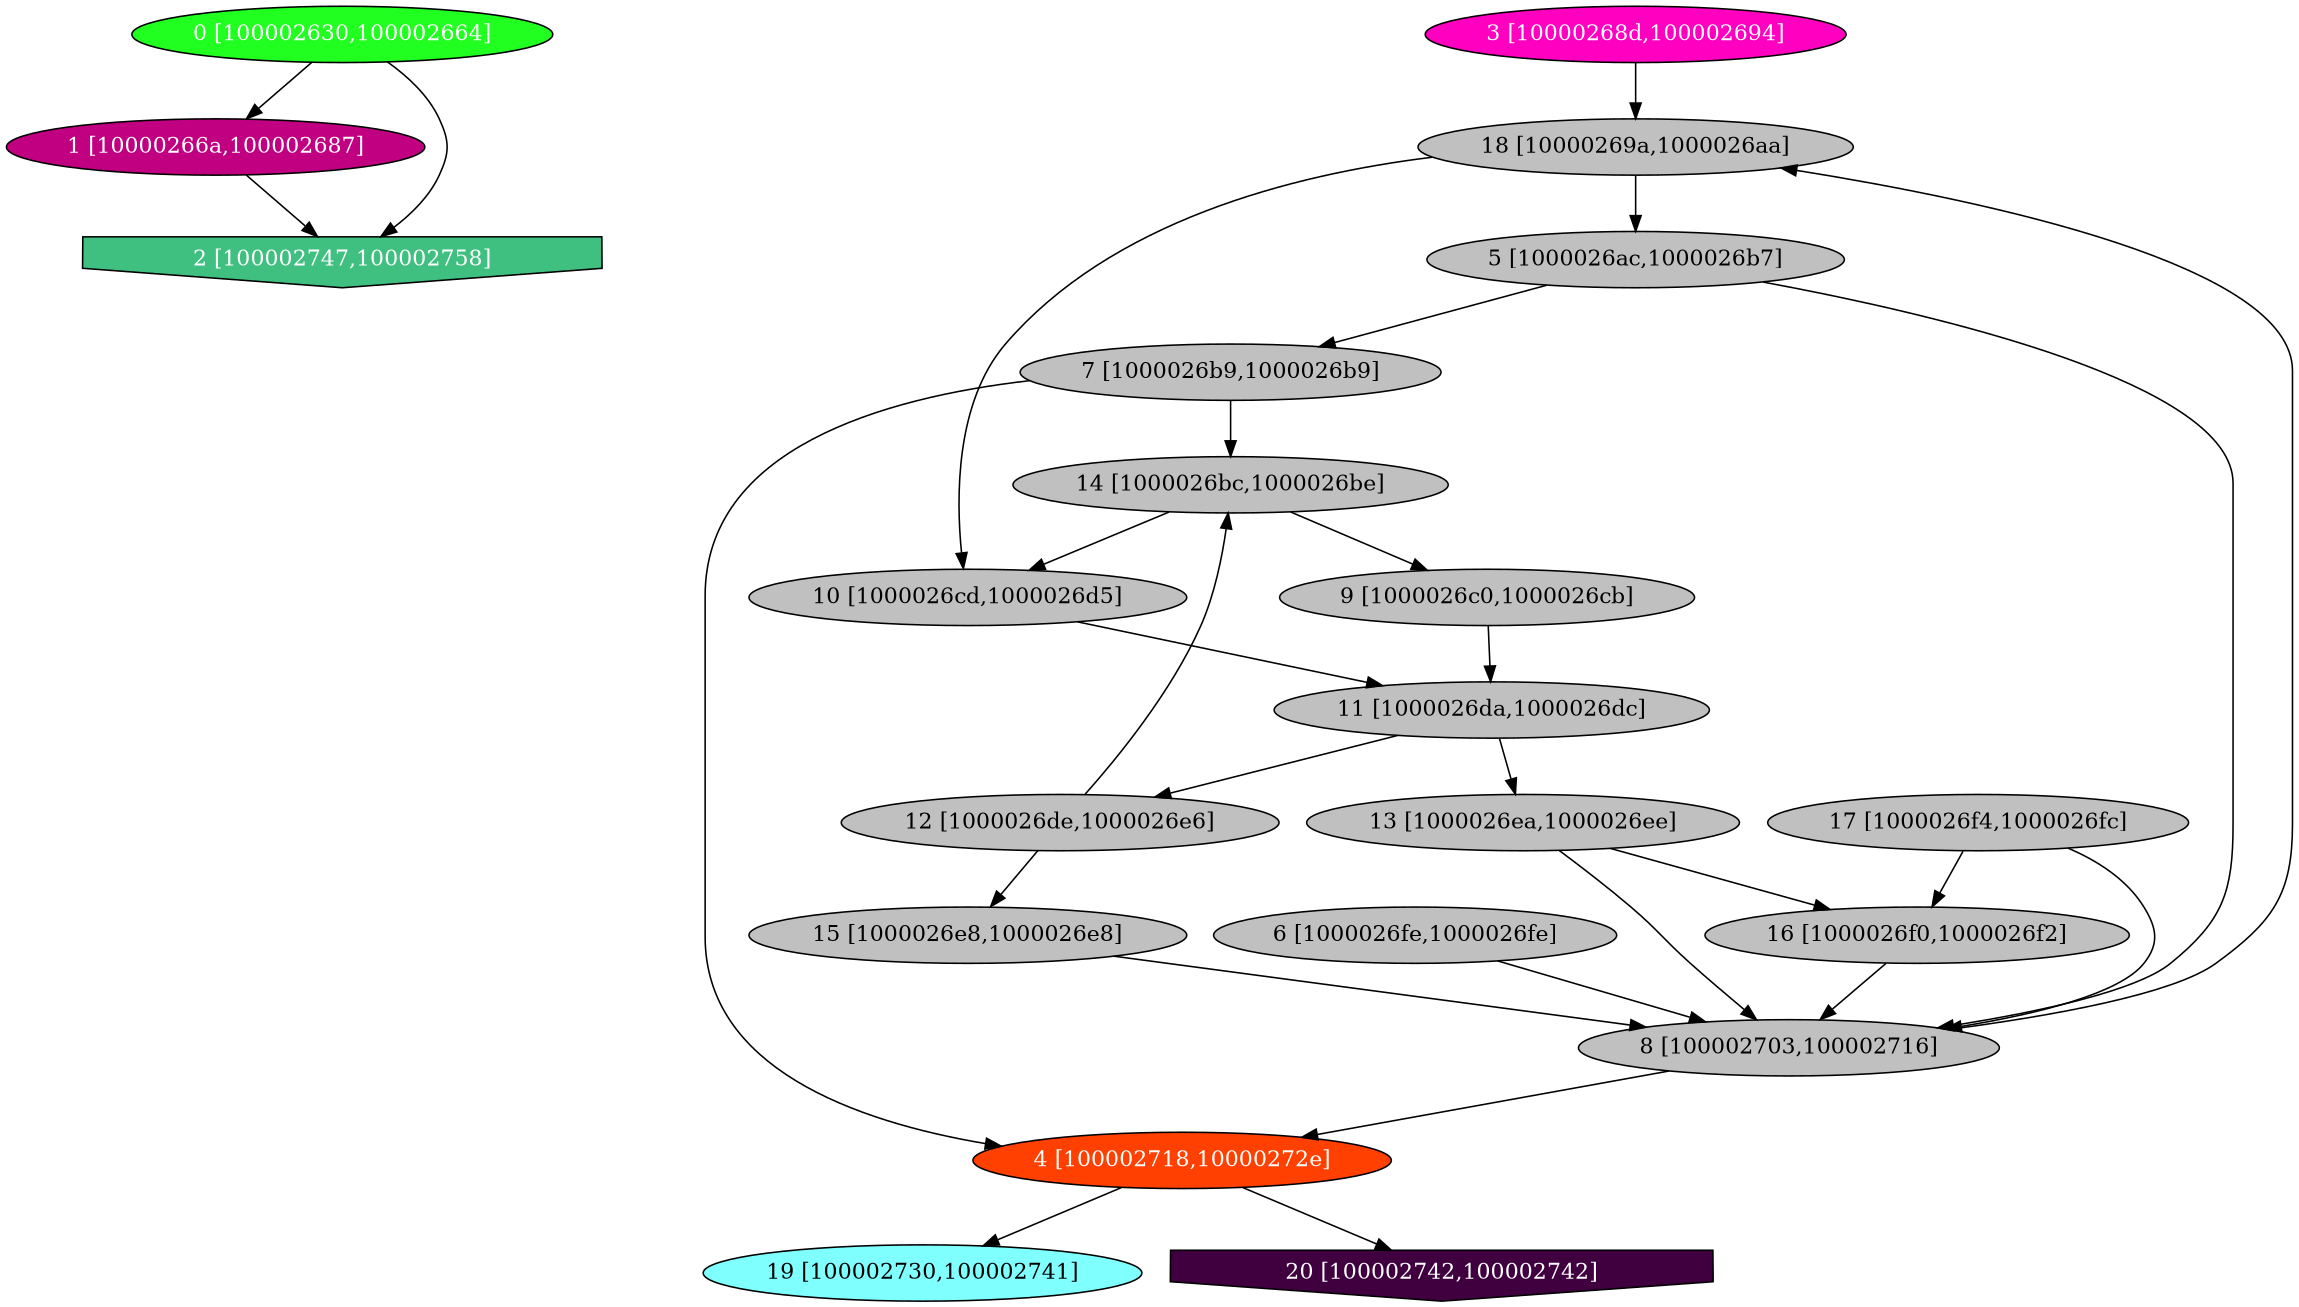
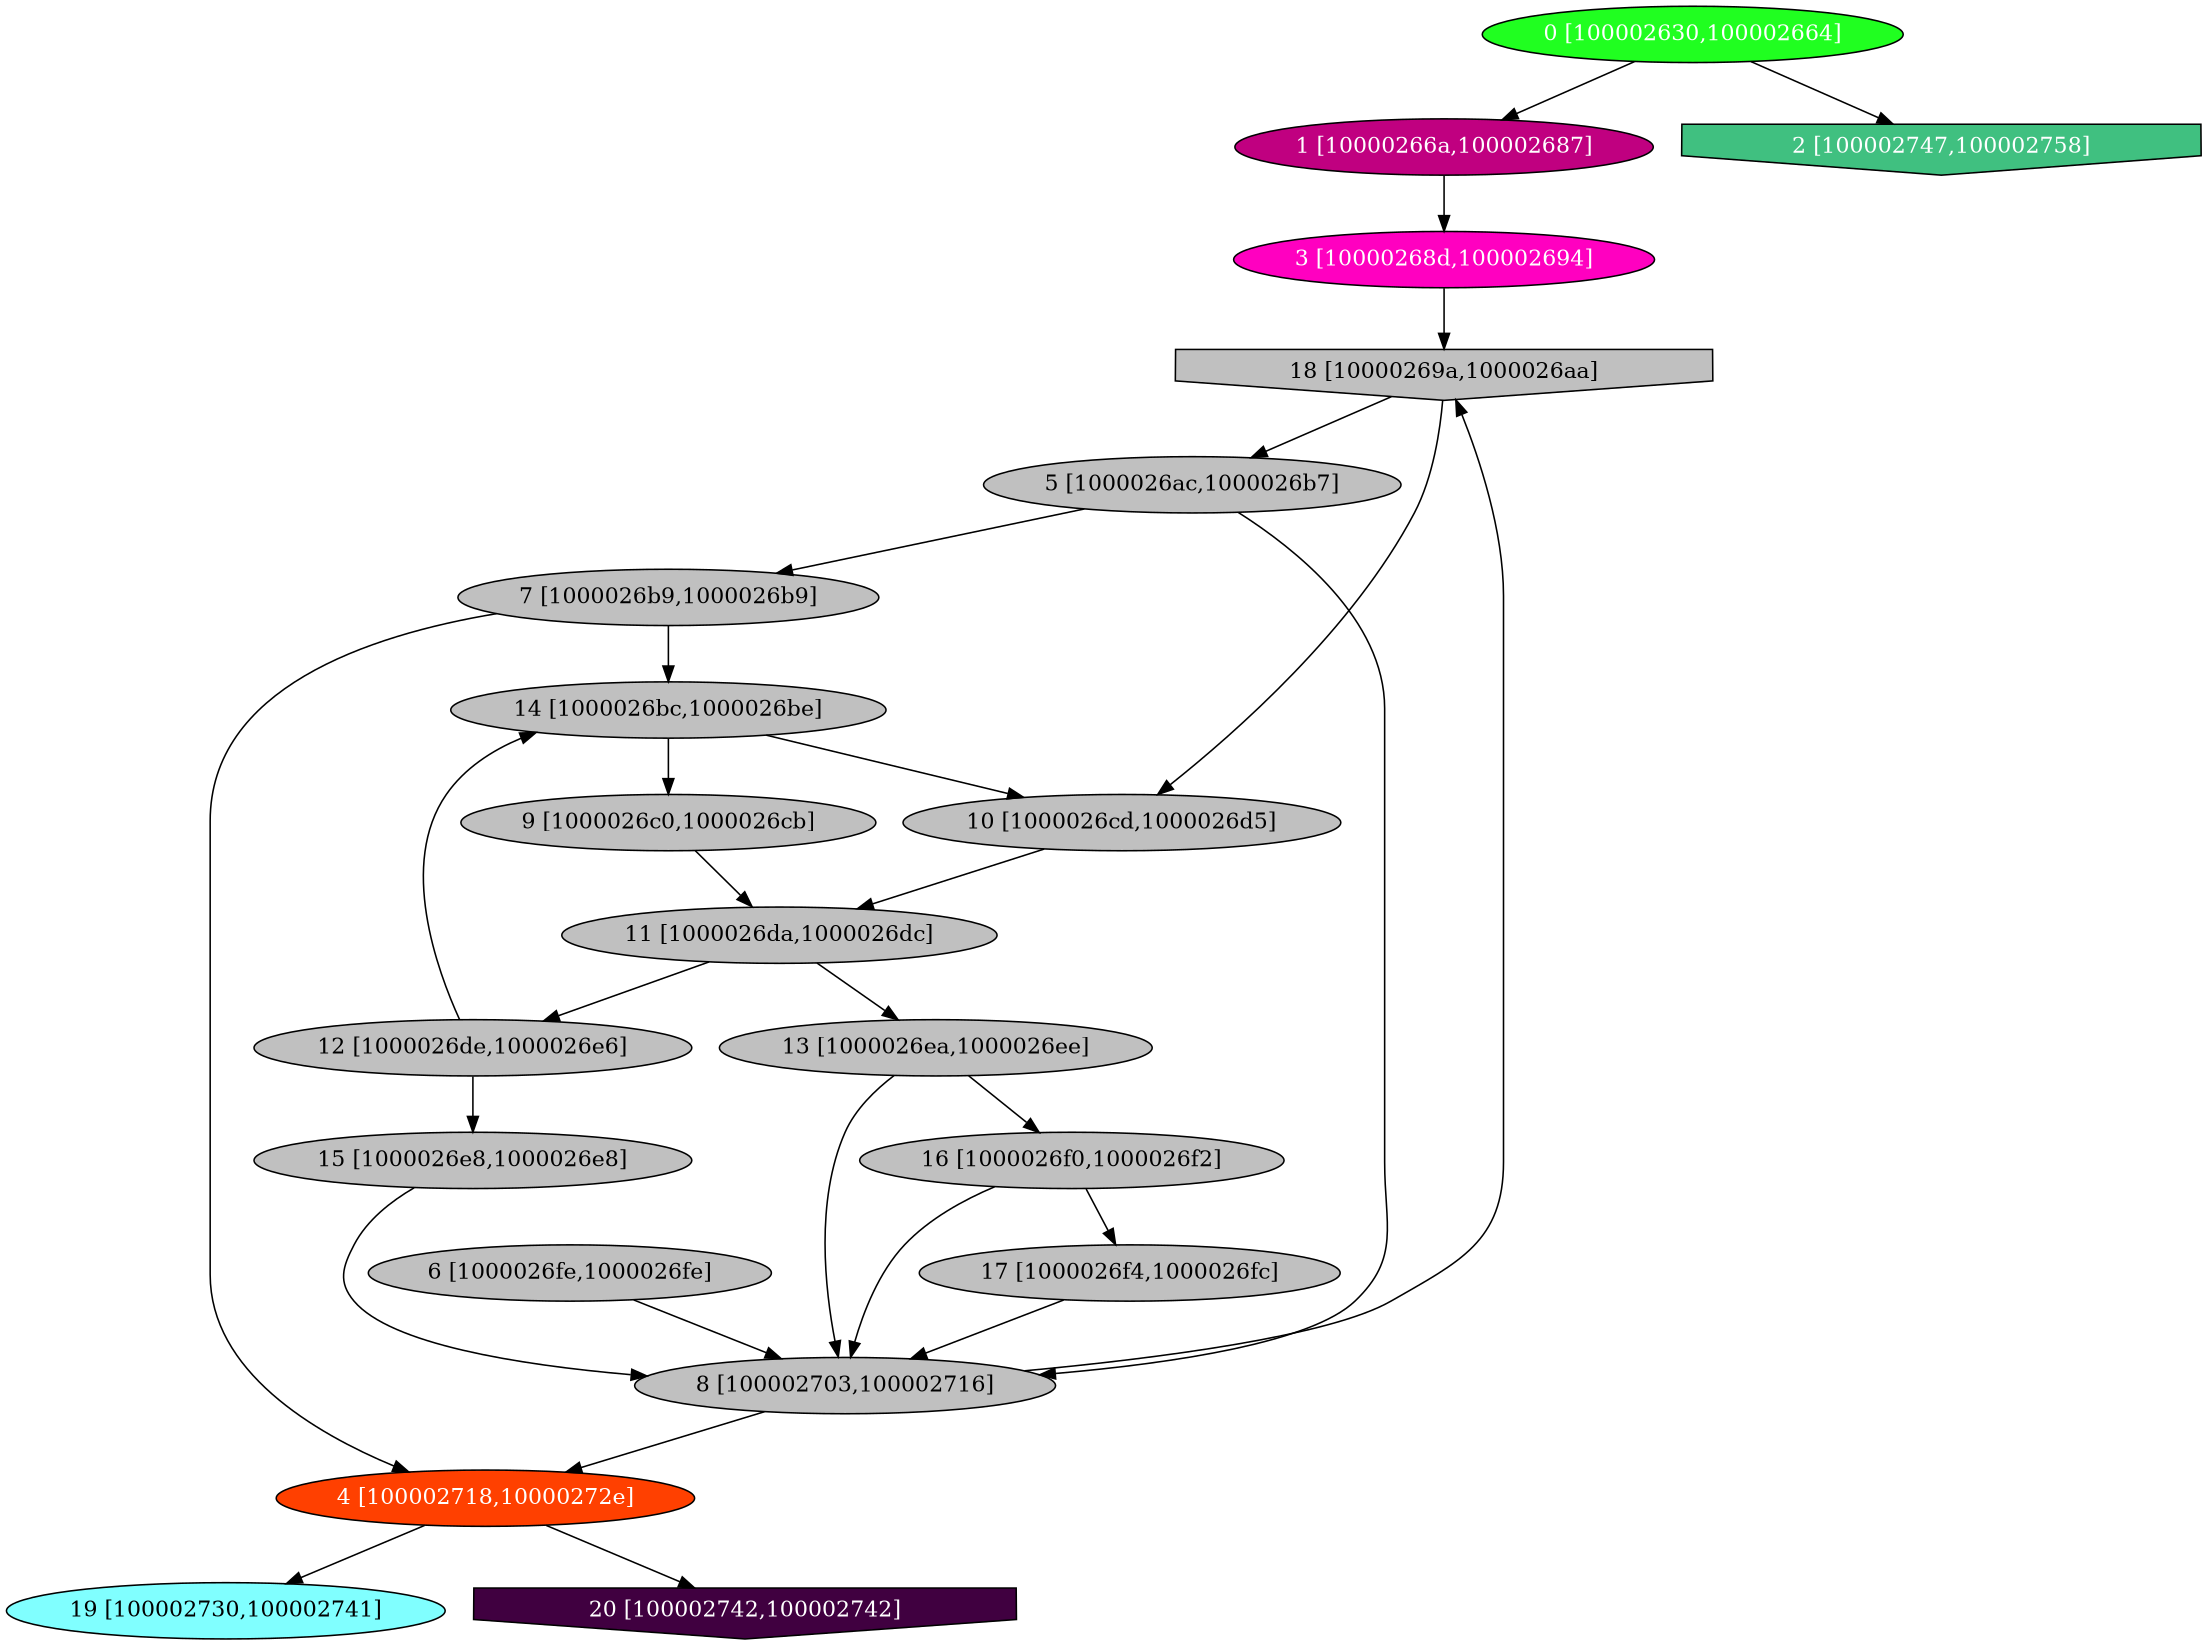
(1636, 147) -> (1444, 372)
(276, 201) -> (1444, 196)
(1951, 872) -> (1097, 1210)
